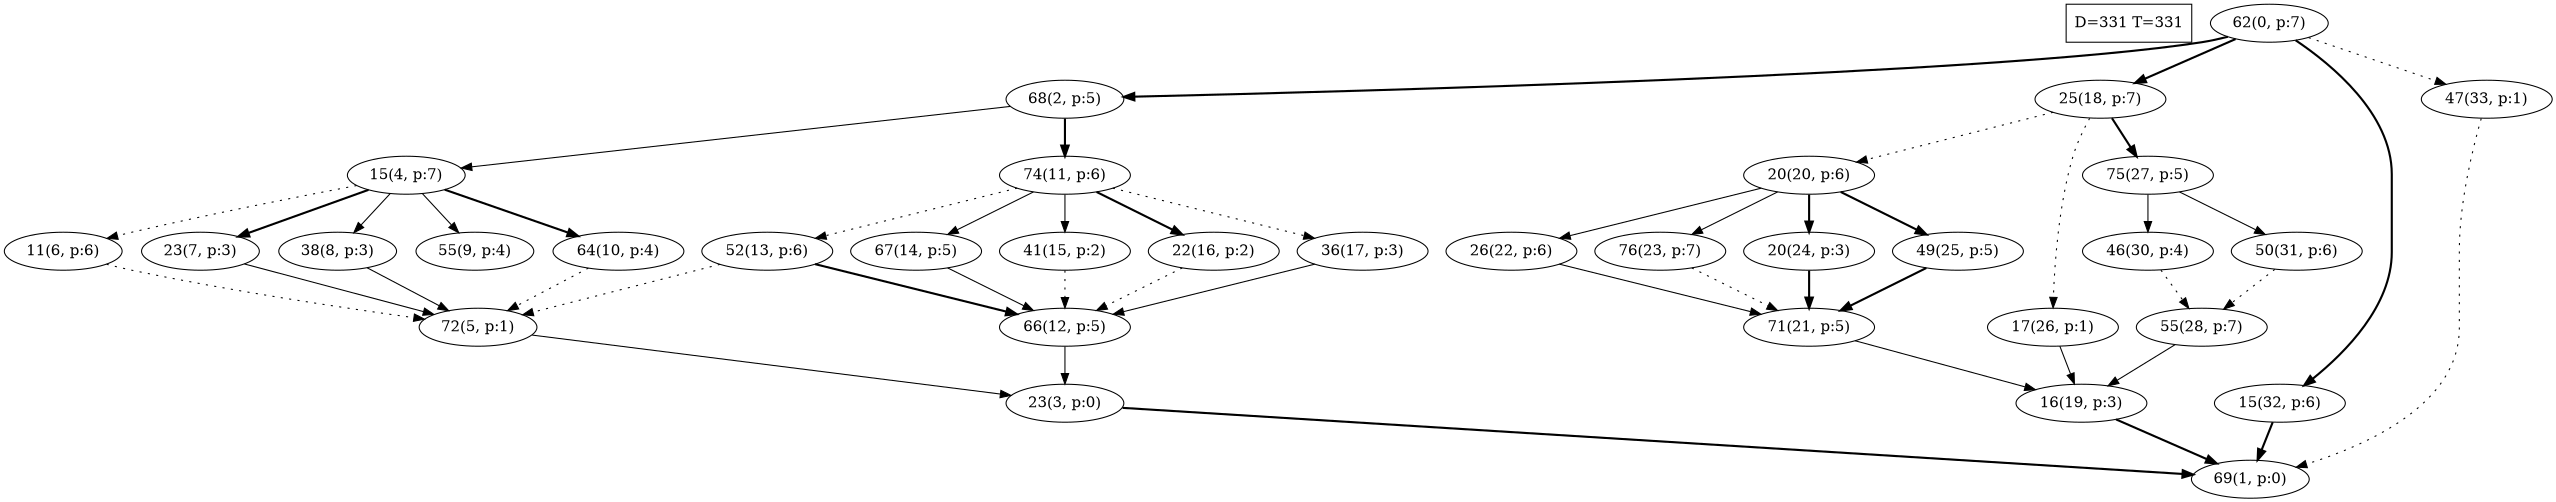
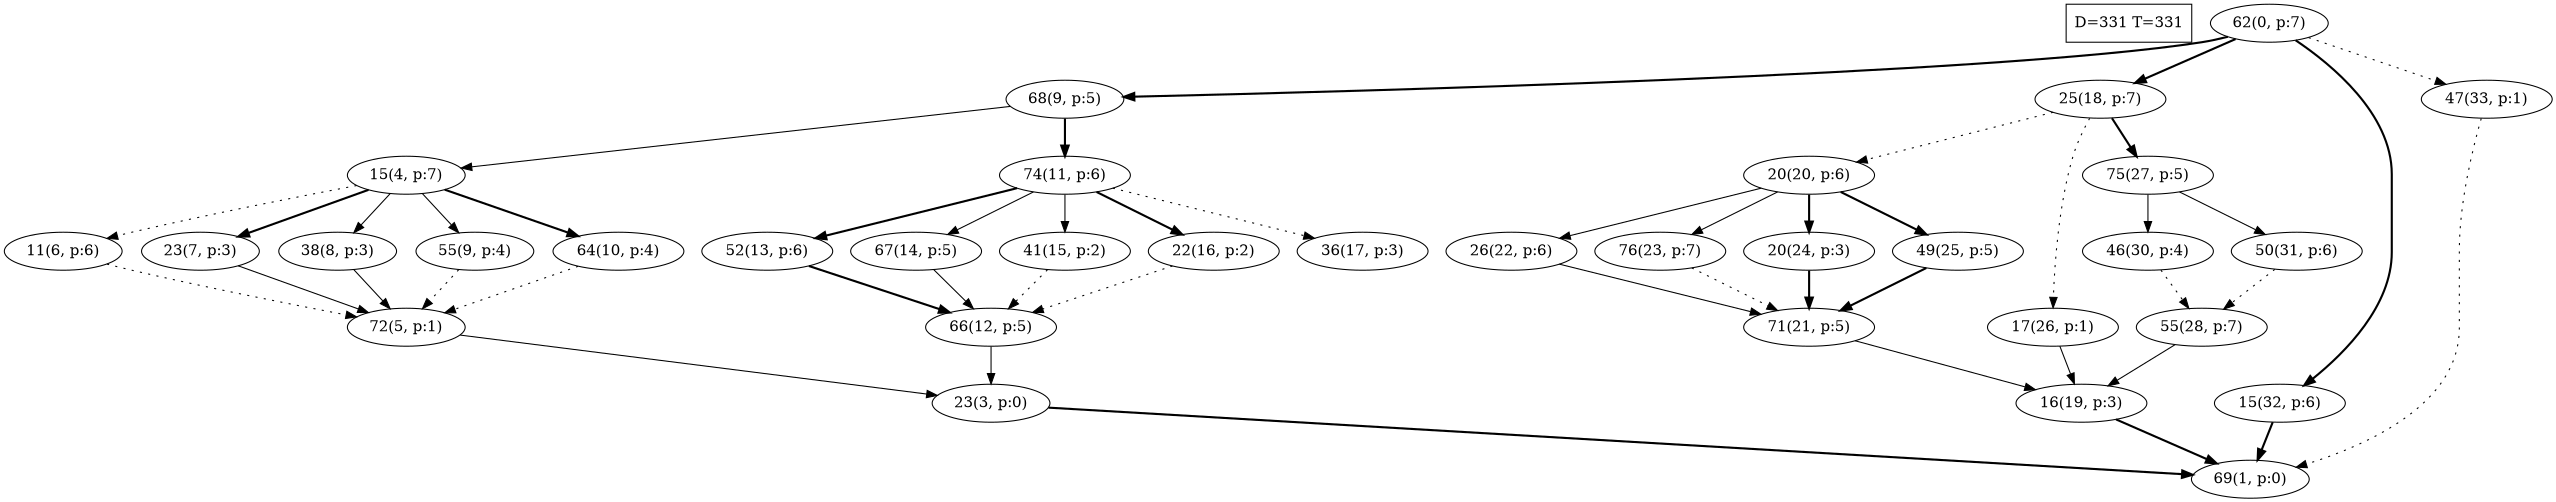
(1065, 99) -> (1065, 99)
(922, 212) -> (922, 212)
(626, 288) -> (444, 285)
(1219, 288) -> none
